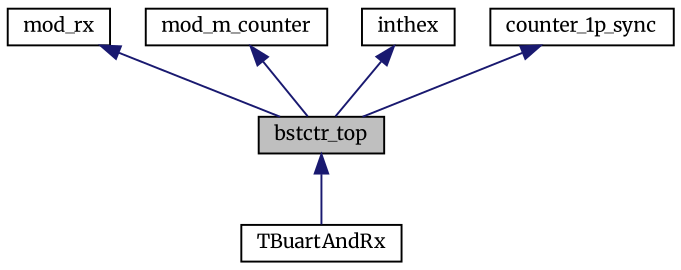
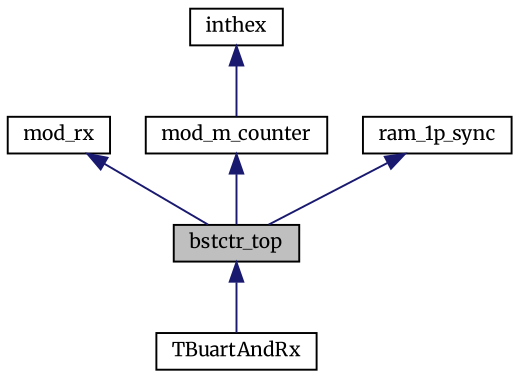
(582, 27) -> (437, 135)
(358, 89) -> (236, 91)
